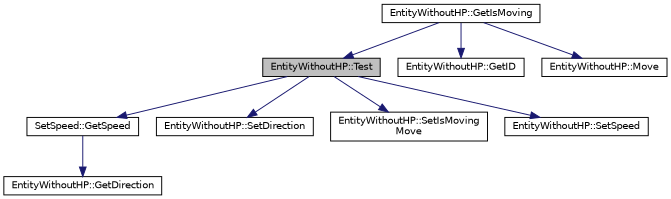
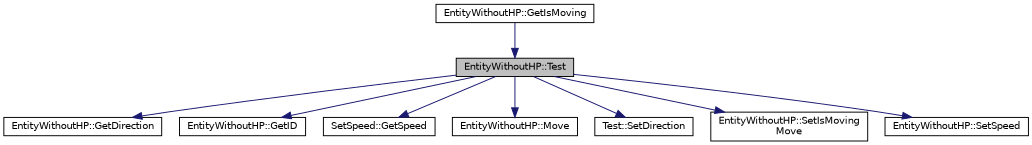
(461, 36) -> (383, 96)
(528, 39) -> (515, 92)
(235, 127) -> (644, 127)
(83, 151) -> (299, 94)
